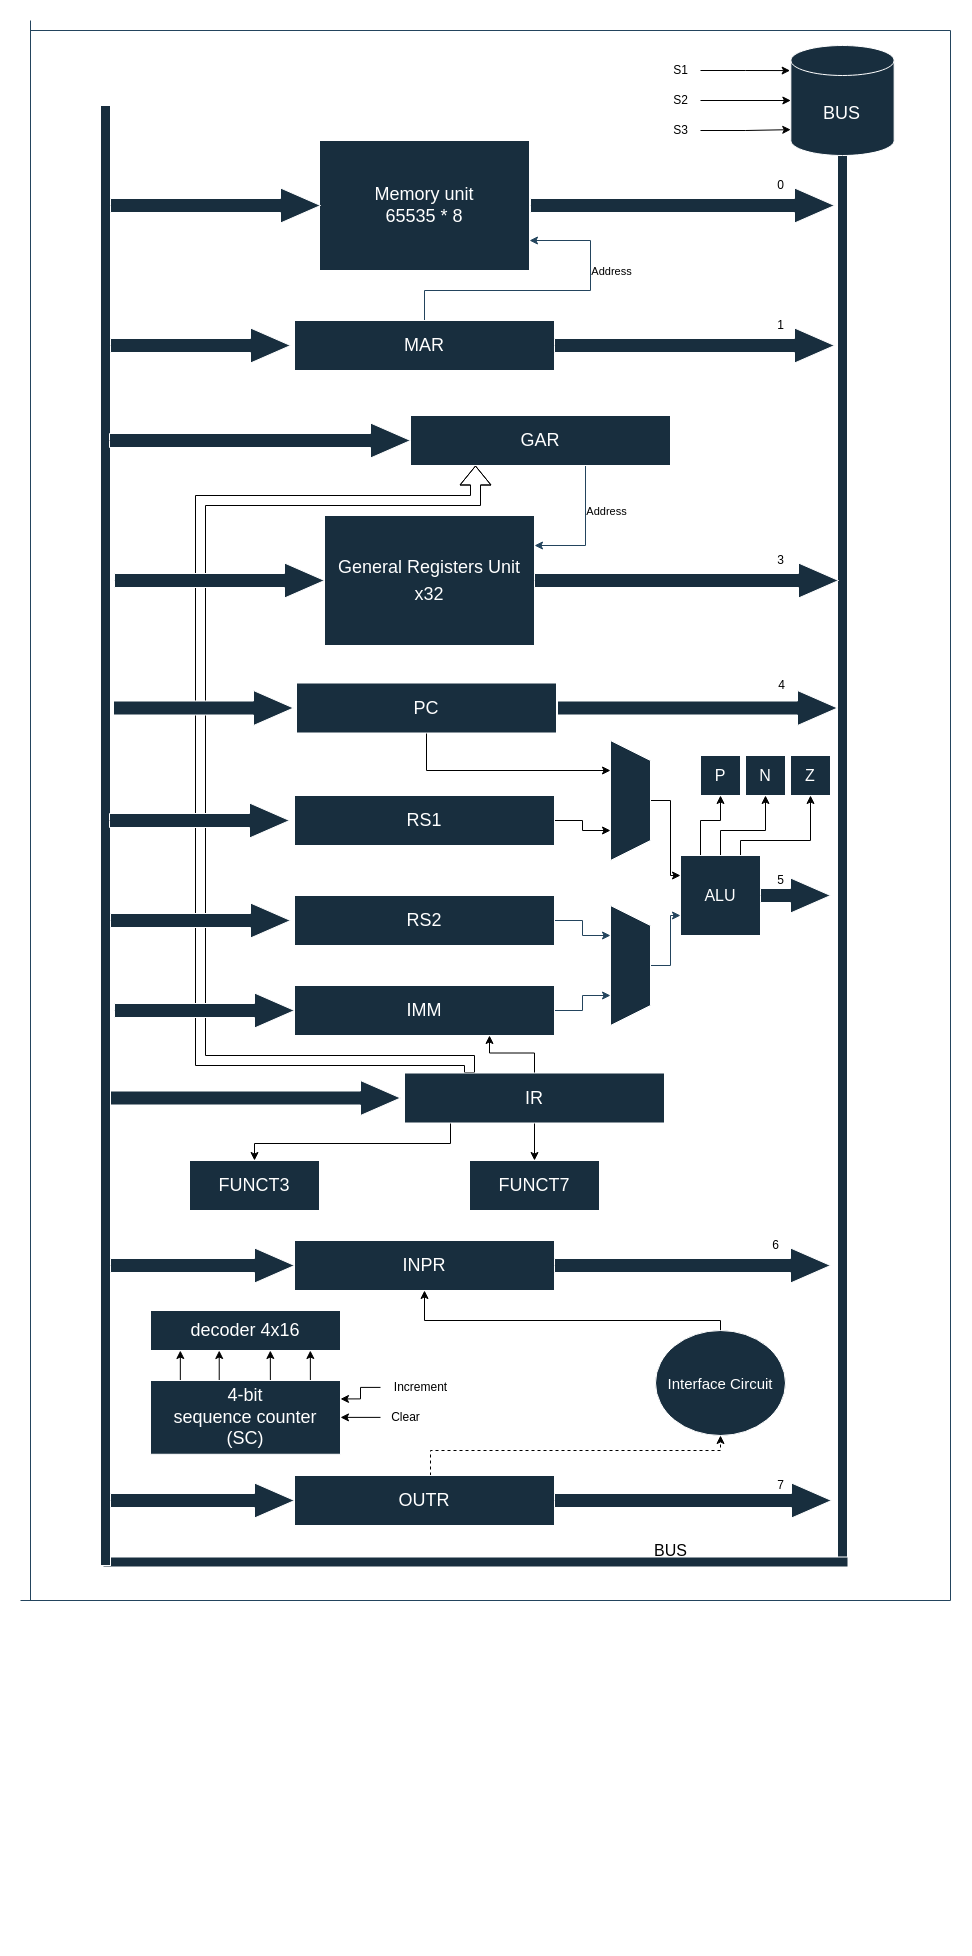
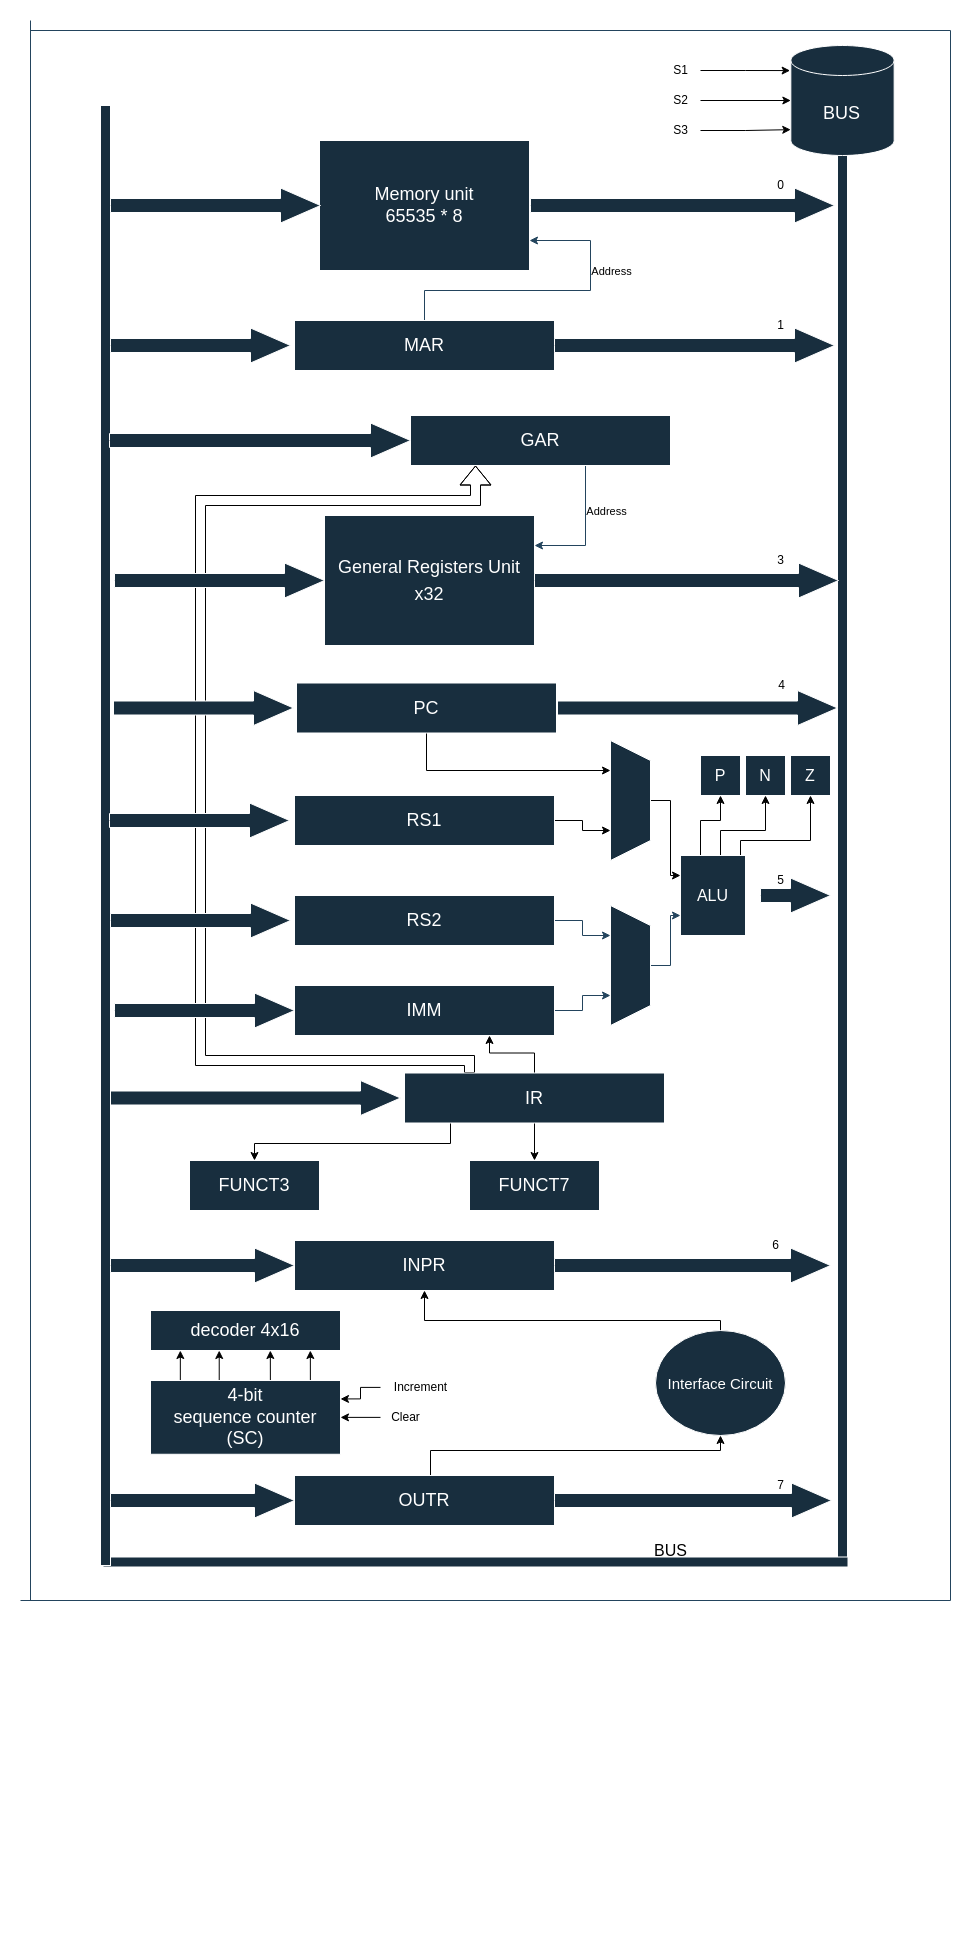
(721, 896) -> (713, 896)
(568, 1451) -> (568, 1451)
